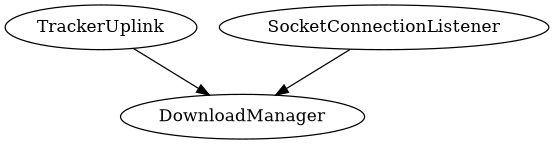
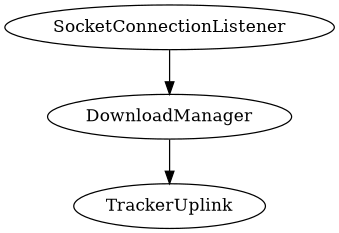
(166, 69) -> (170, 155)
